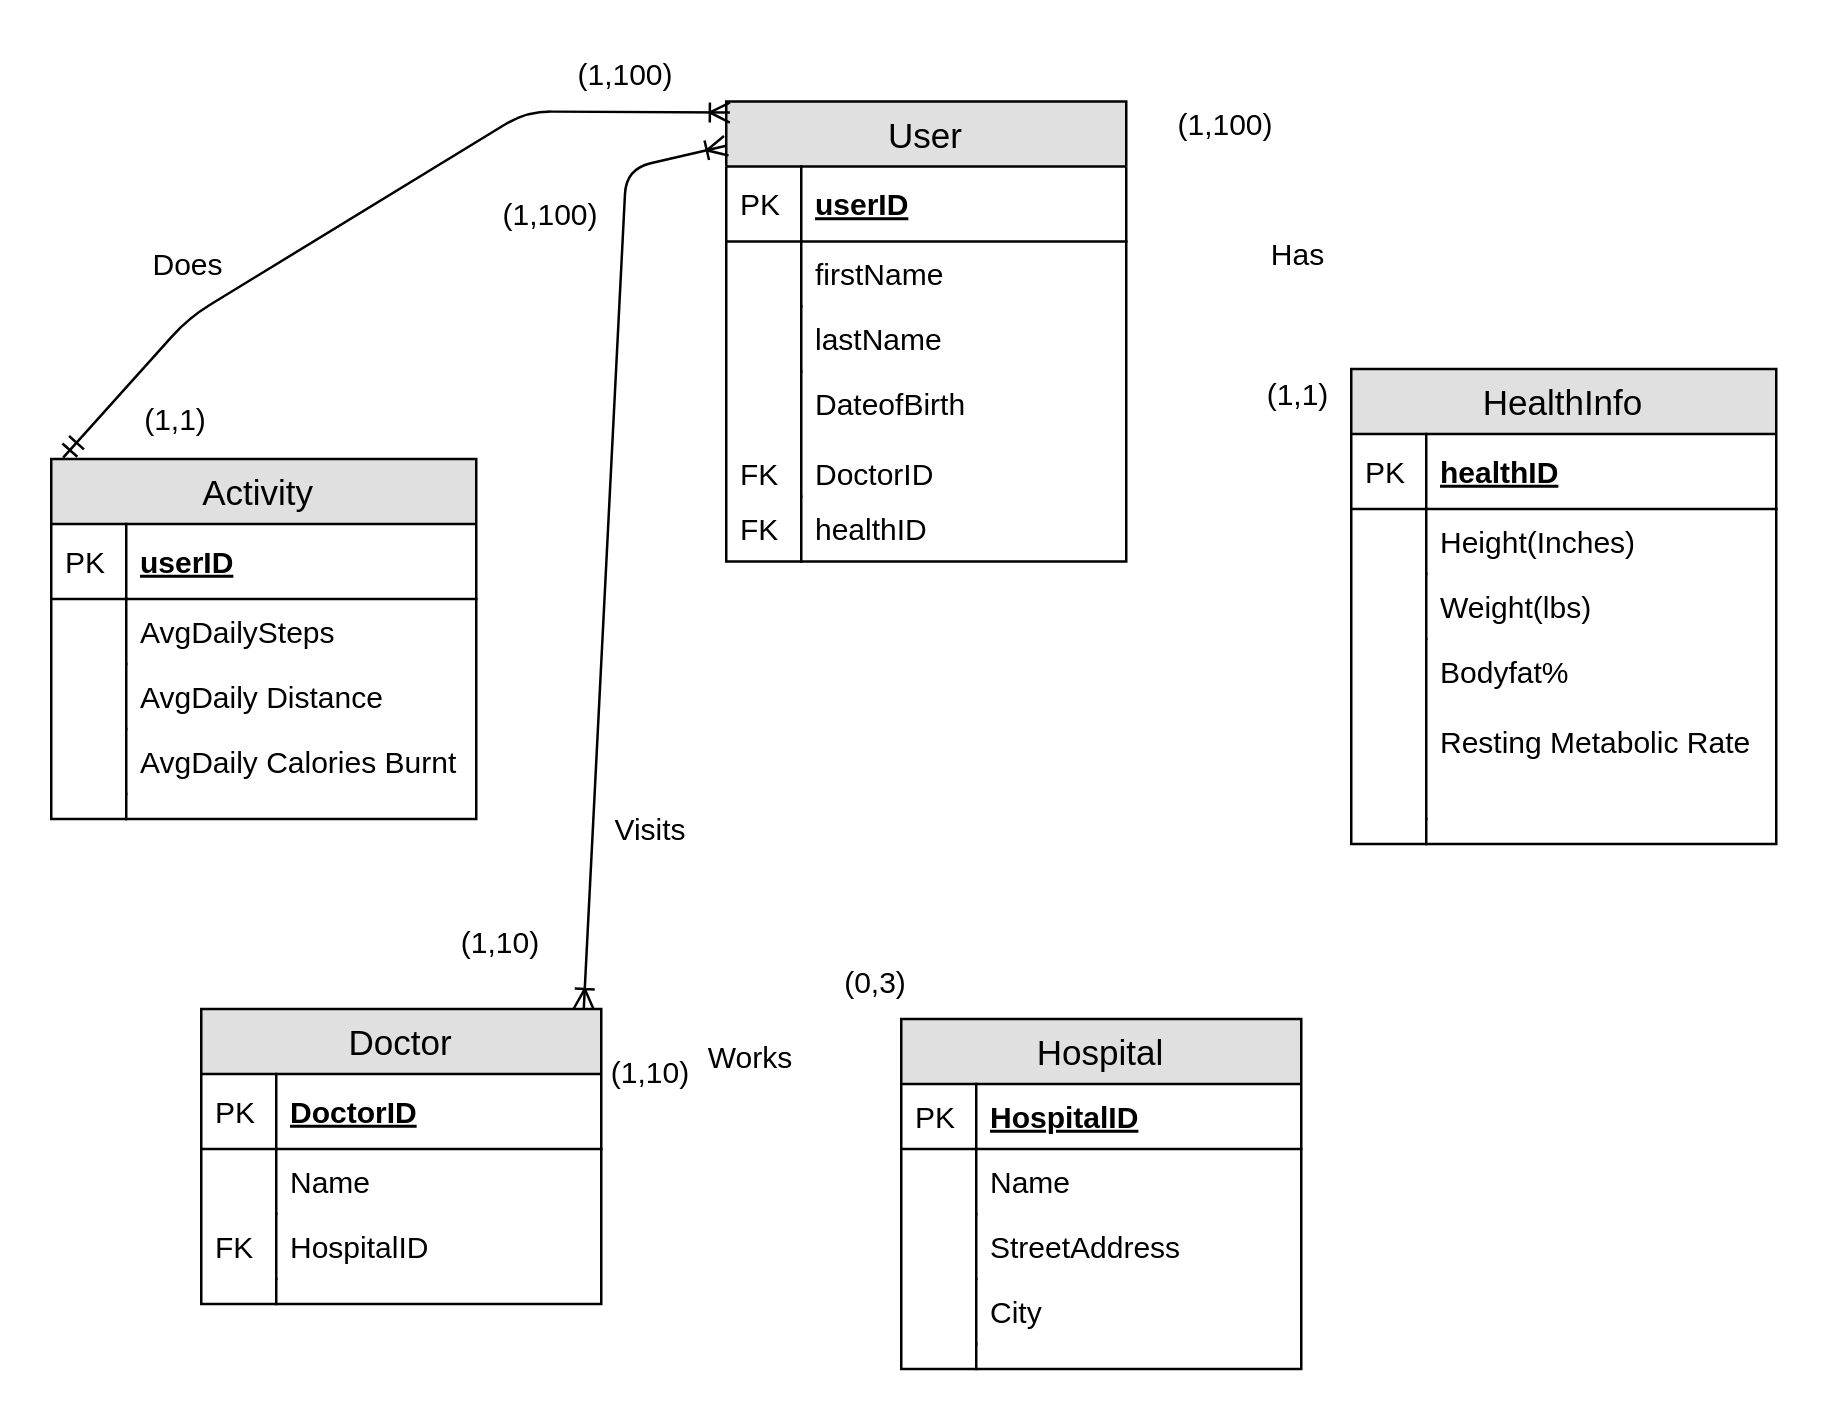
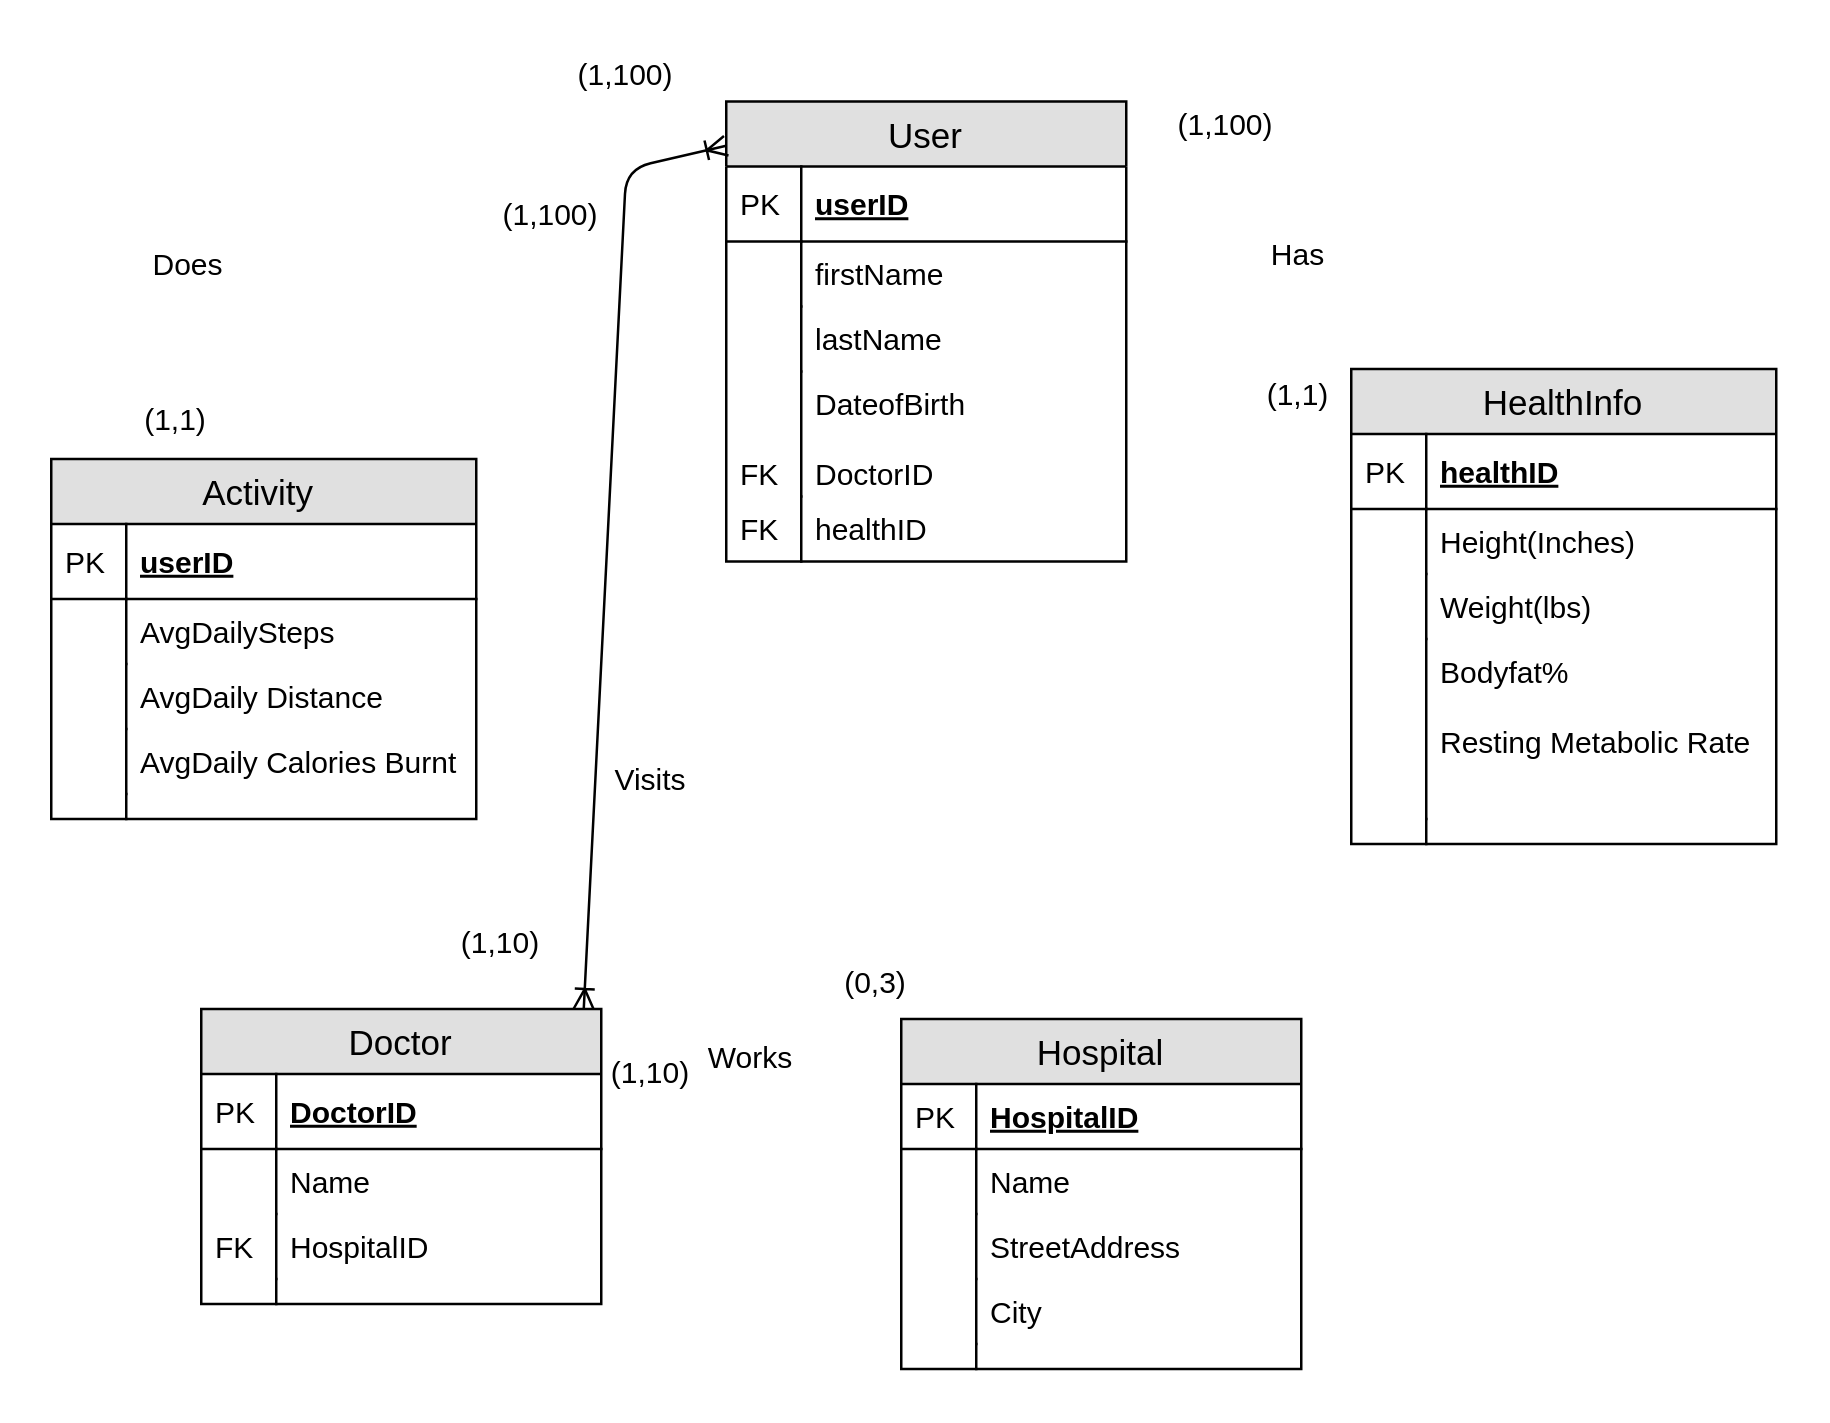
(365, 210) -> none
(651, 831) -> (651, 781)
